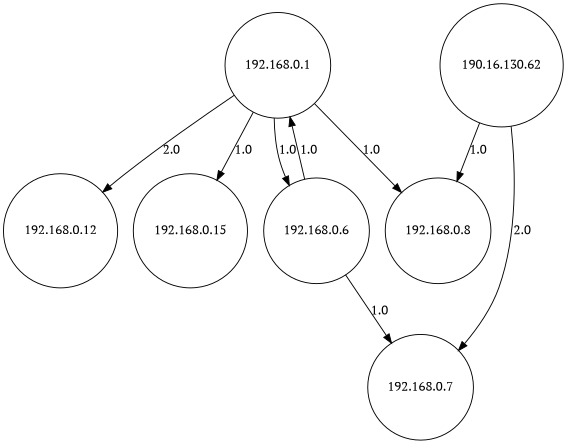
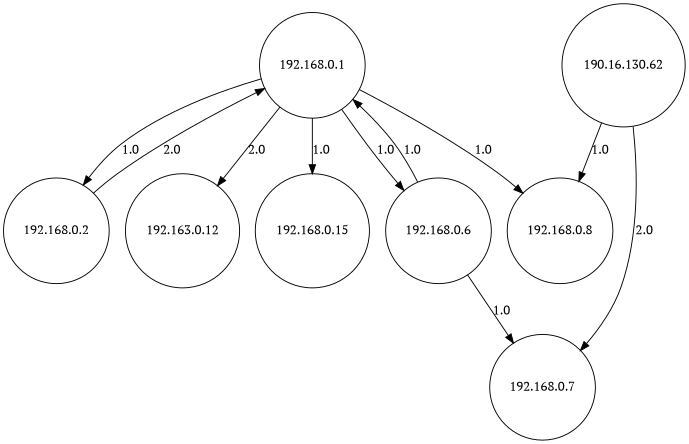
none -> (56, 231)
(61, 231) -> (182, 231)
